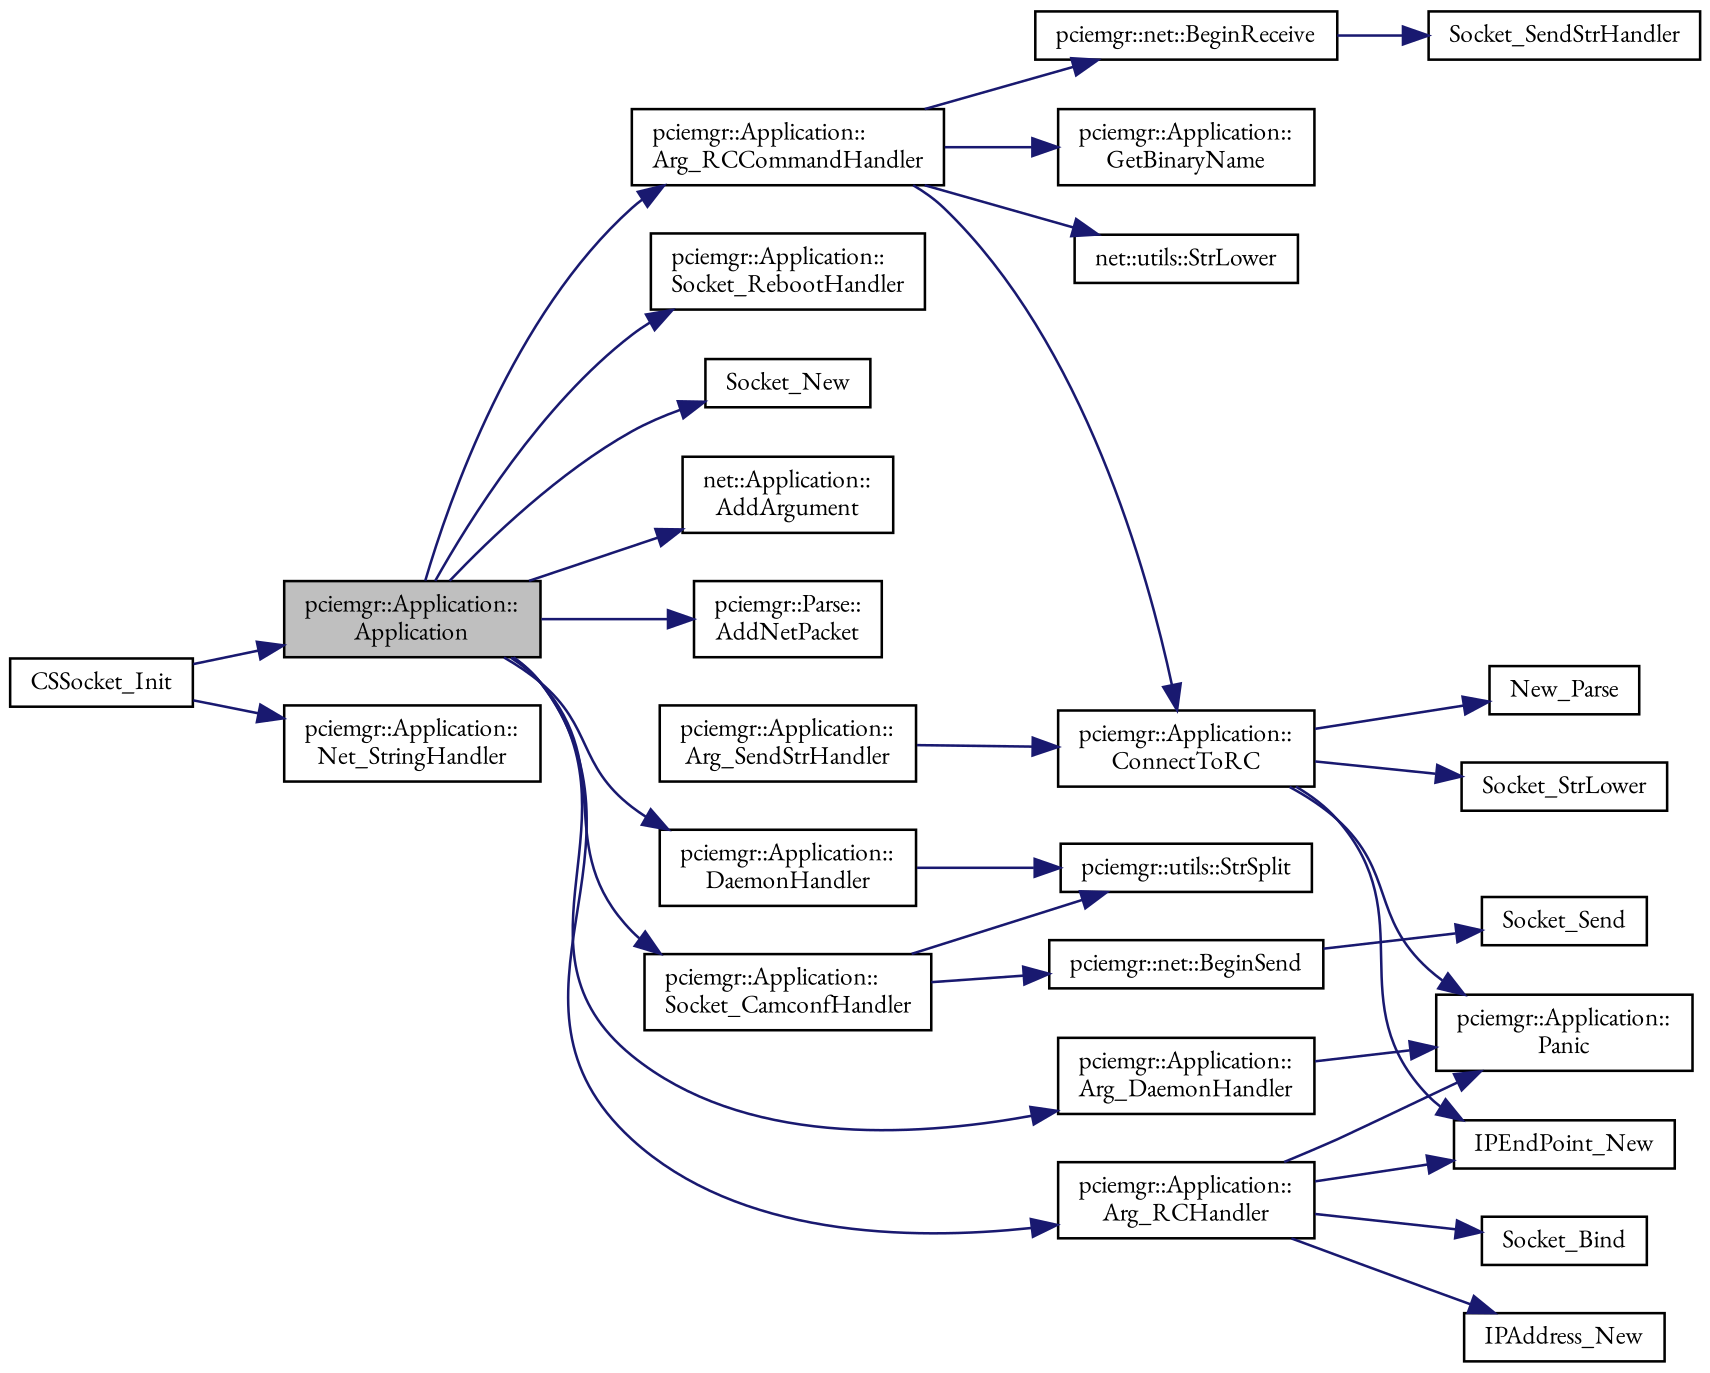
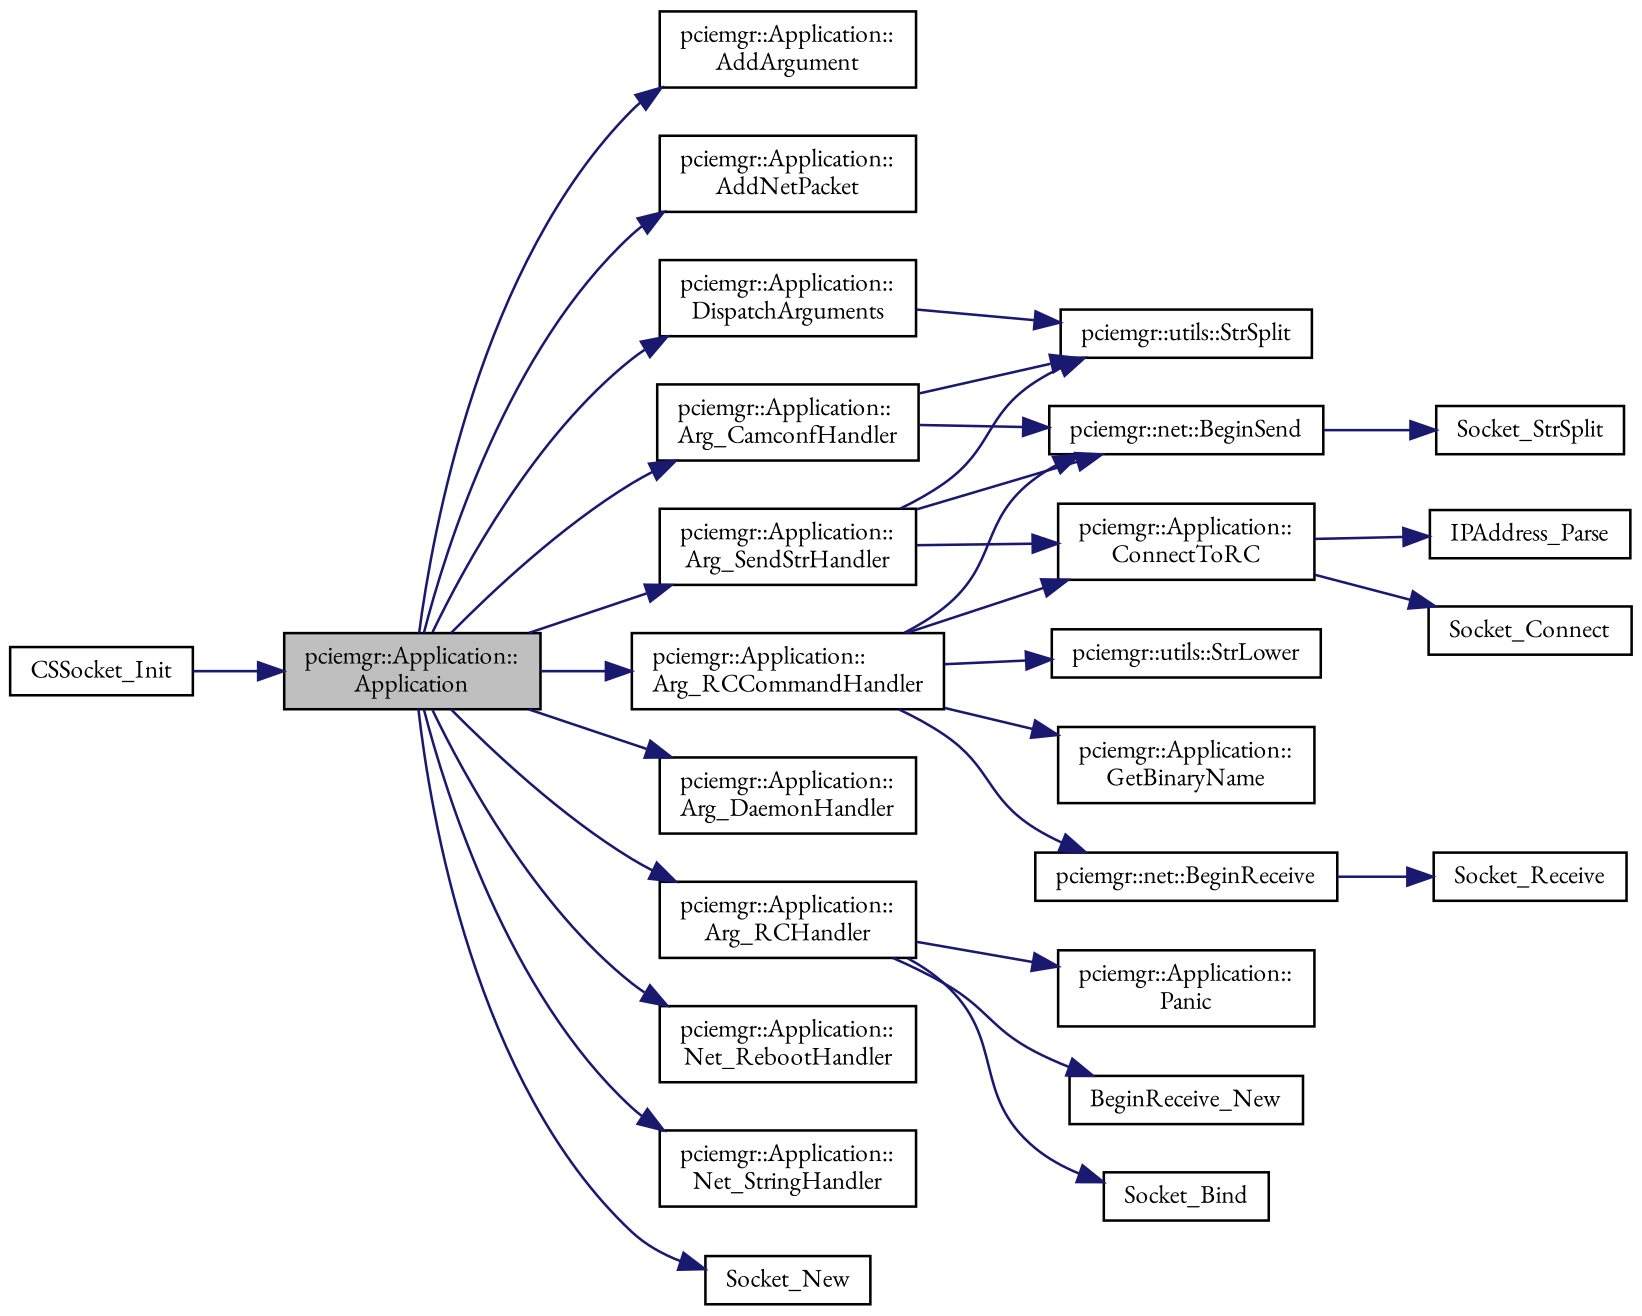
(1564, 36) -> (1530, 877)
(1186, 259) -> (1186, 653)
(788, 272) -> (788, 1044)
none -> (980, 446)
none -> (997, 486)
(788, 495) -> (788, 49)
none -> (980, 563)
none -> (588, 613)
(788, 619) -> (788, 174)
(1564, 690) -> (1530, 534)
(226, 707) -> (505, 929)
(1564, 787) -> (1530, 631)
(788, 868) -> (788, 298)
(1376, 876) -> none
(1564, 921) -> (1530, 430)
(788, 992) -> (788, 422)
(1362, 1056) -> none
(1564, 1144) -> none
(1564, 1337) -> (1186, 1100)
